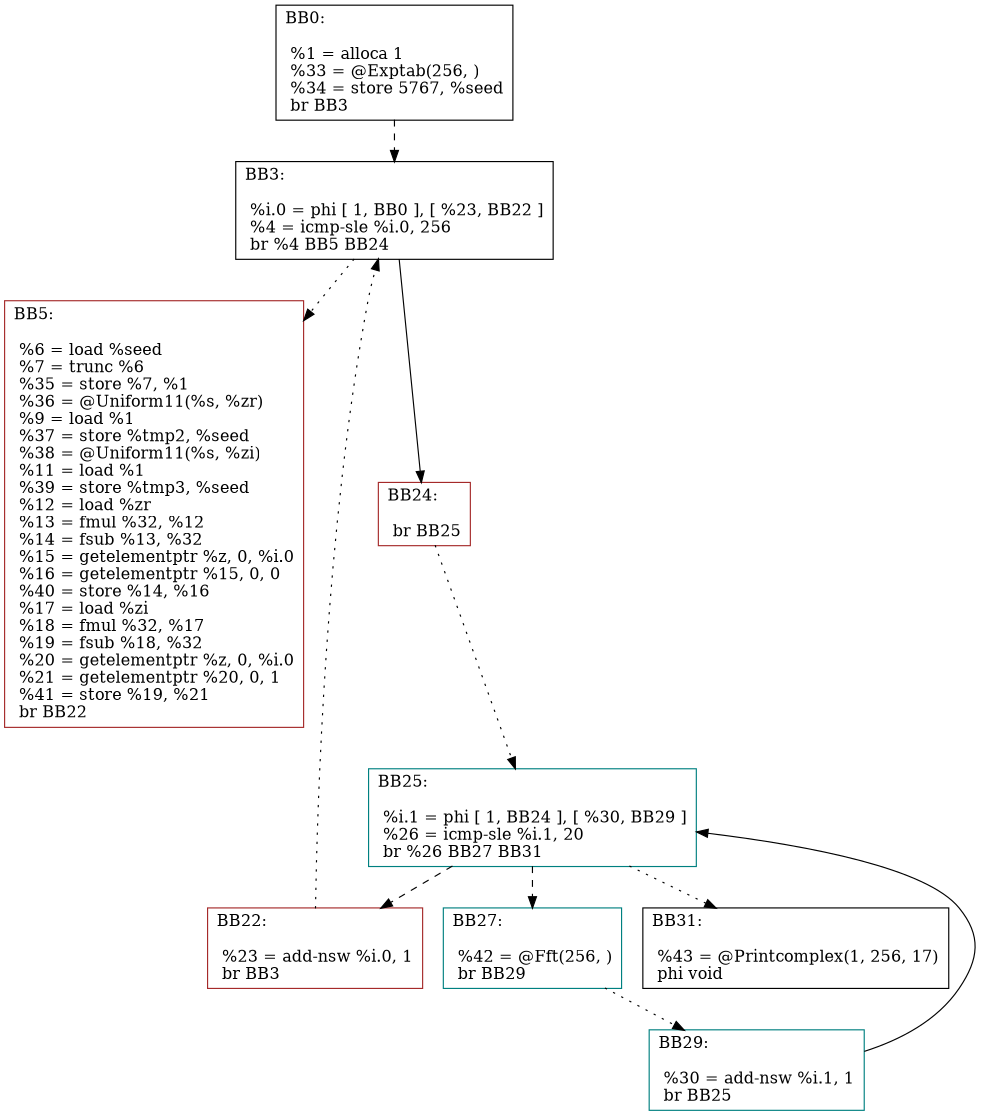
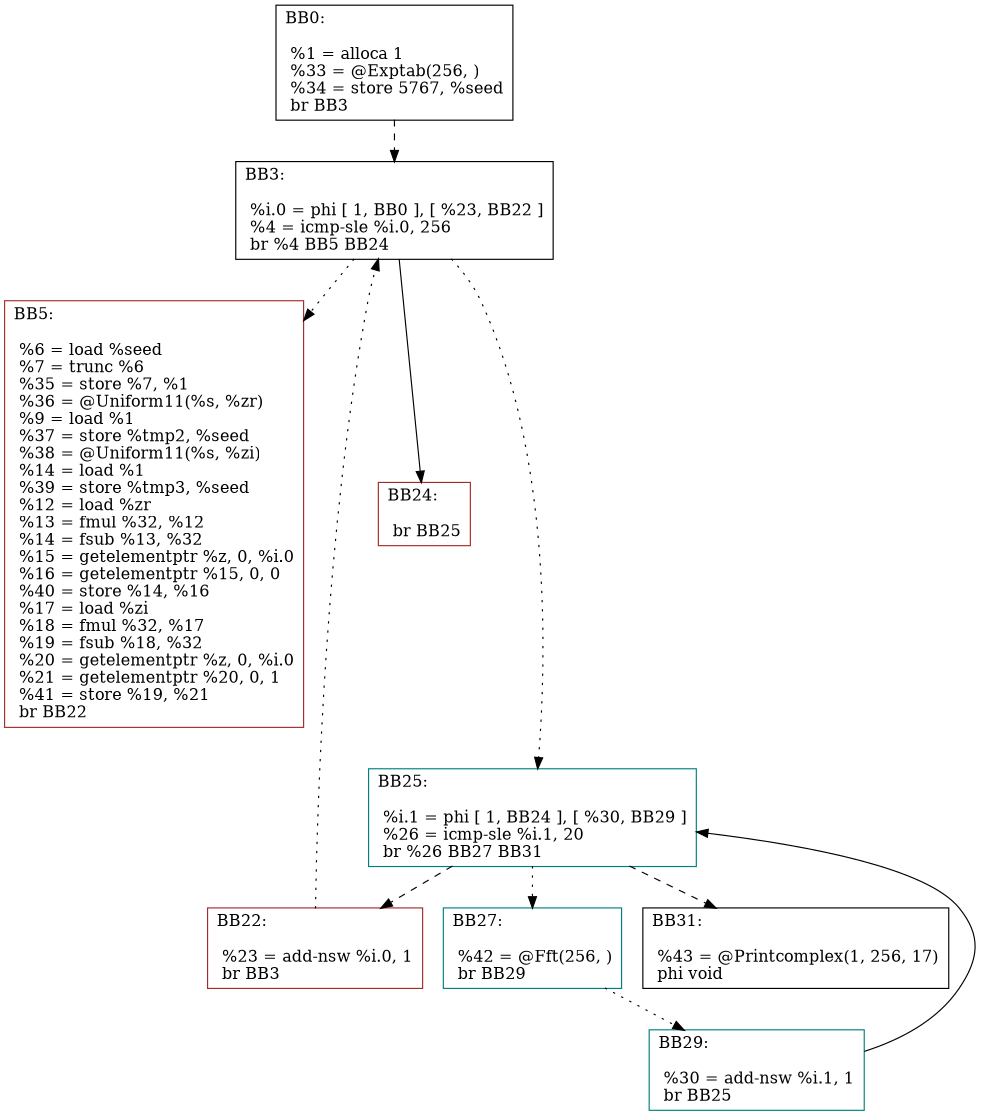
(80, 471) -> (80, 471)
(473, 652) -> (534, 500)
(532, 881) -> (532, 881)
(668, 885) -> (668, 885)
